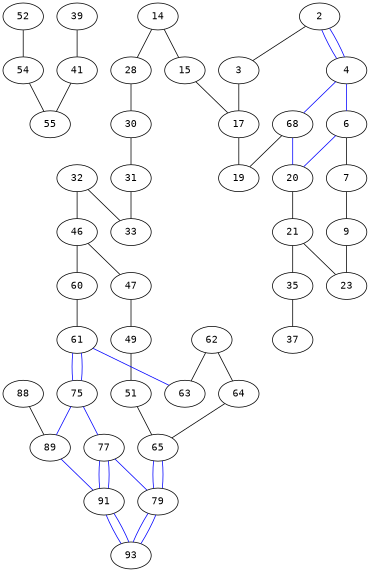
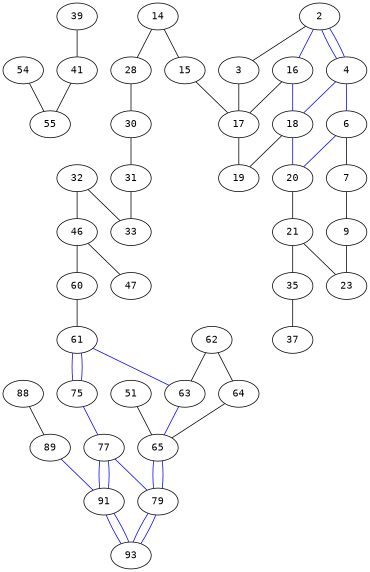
(23, 16) -> none
none -> (293, 70)
(293, 124) -> (293, 124)
(131, 340) -> none
(64, 421) -> none
none -> (171, 421)
